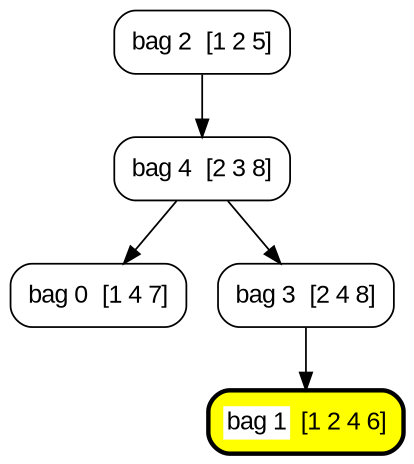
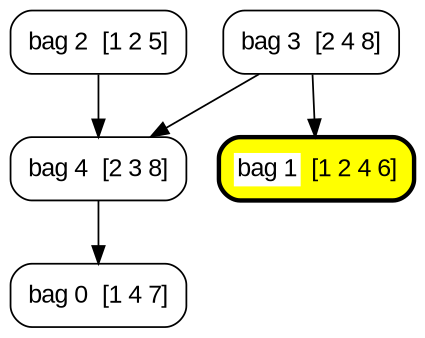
(248, 225) -> (213, 101)
